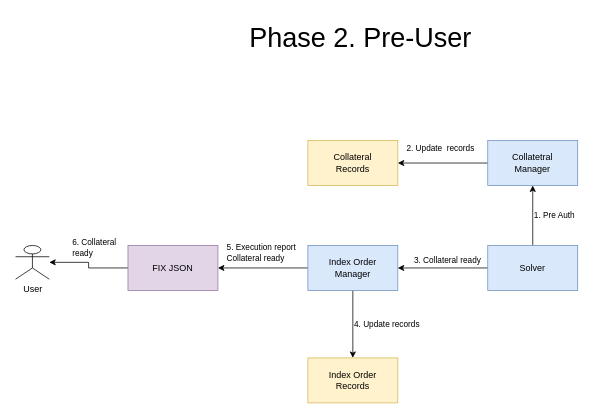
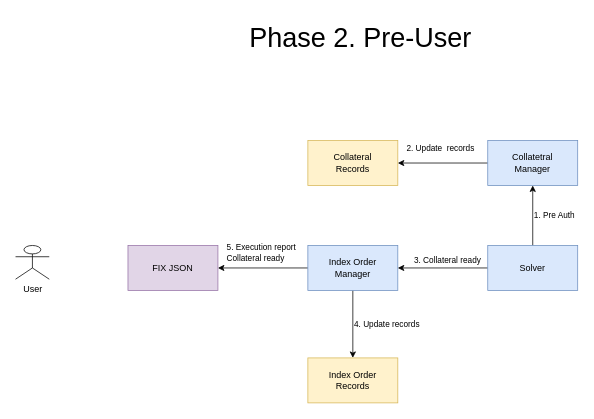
(74, 263) -> none
